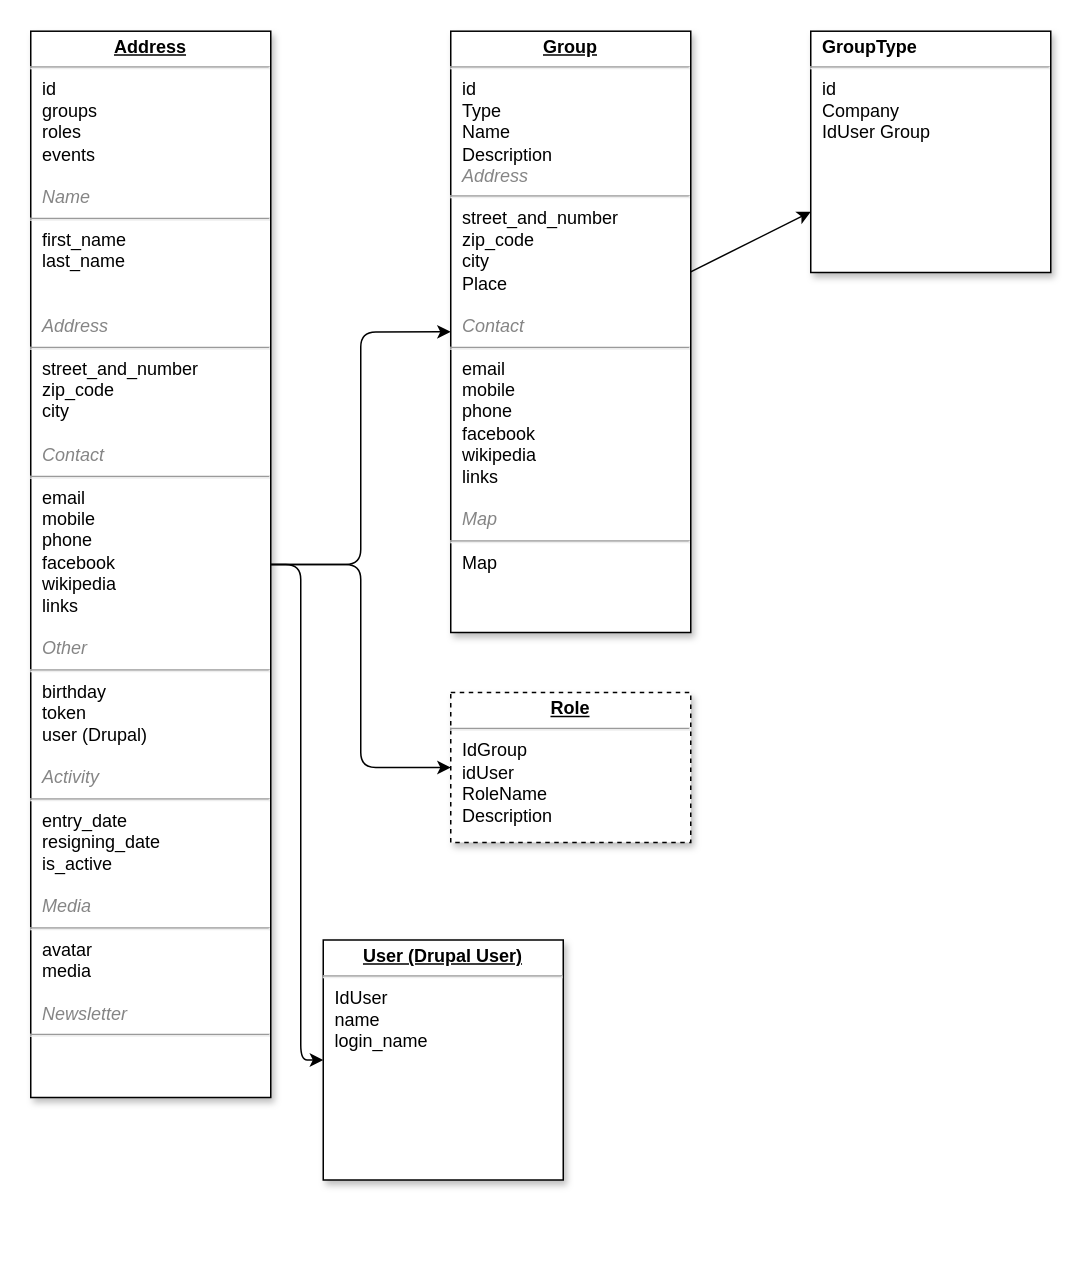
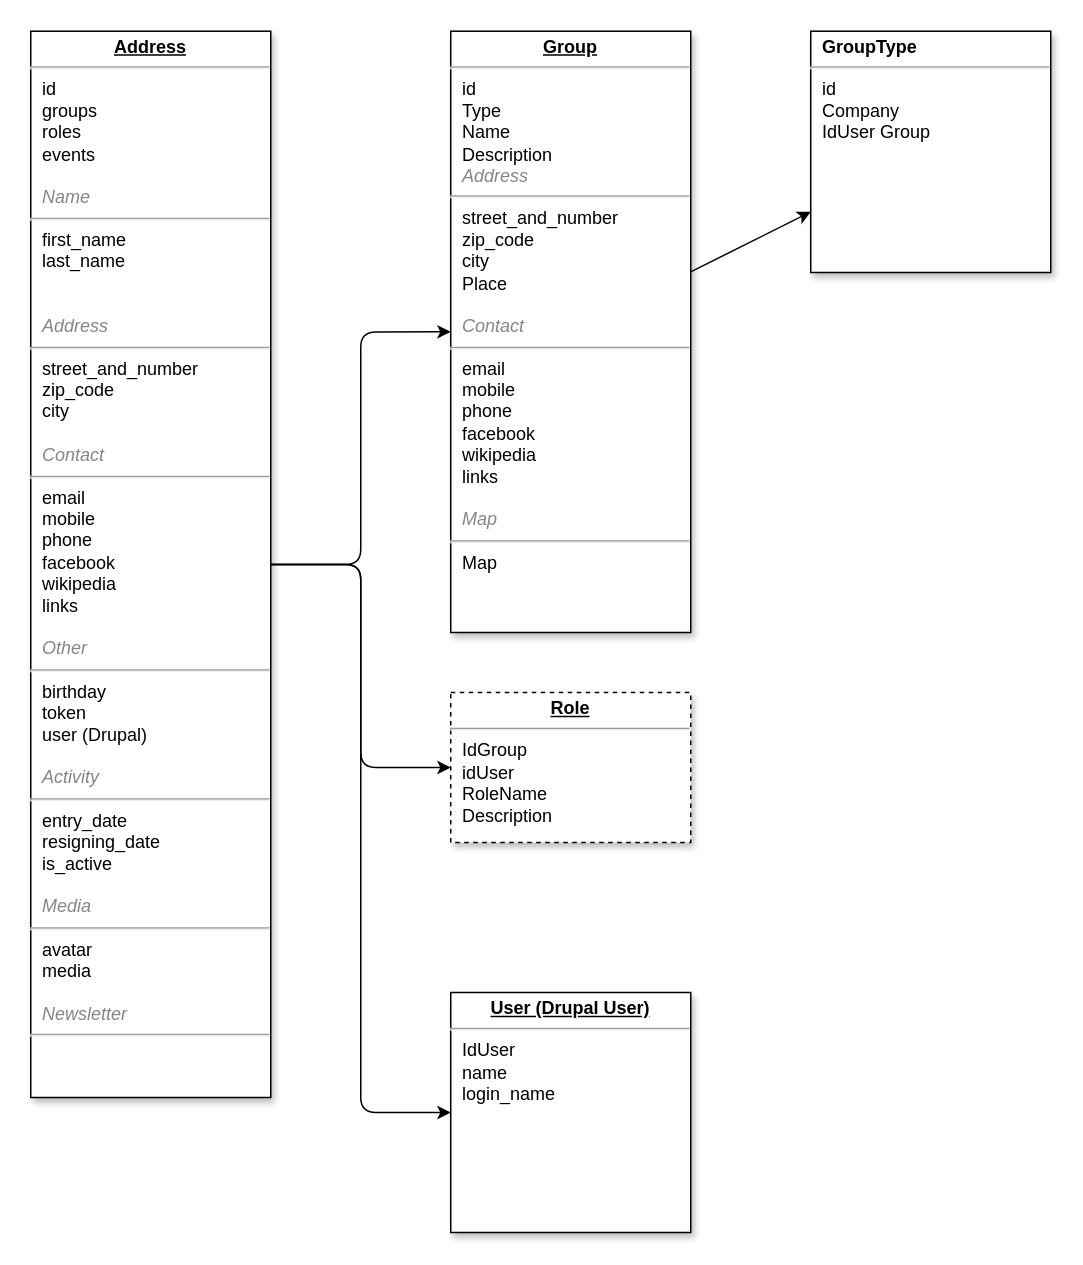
(443, 1060) -> (571, 1112)
